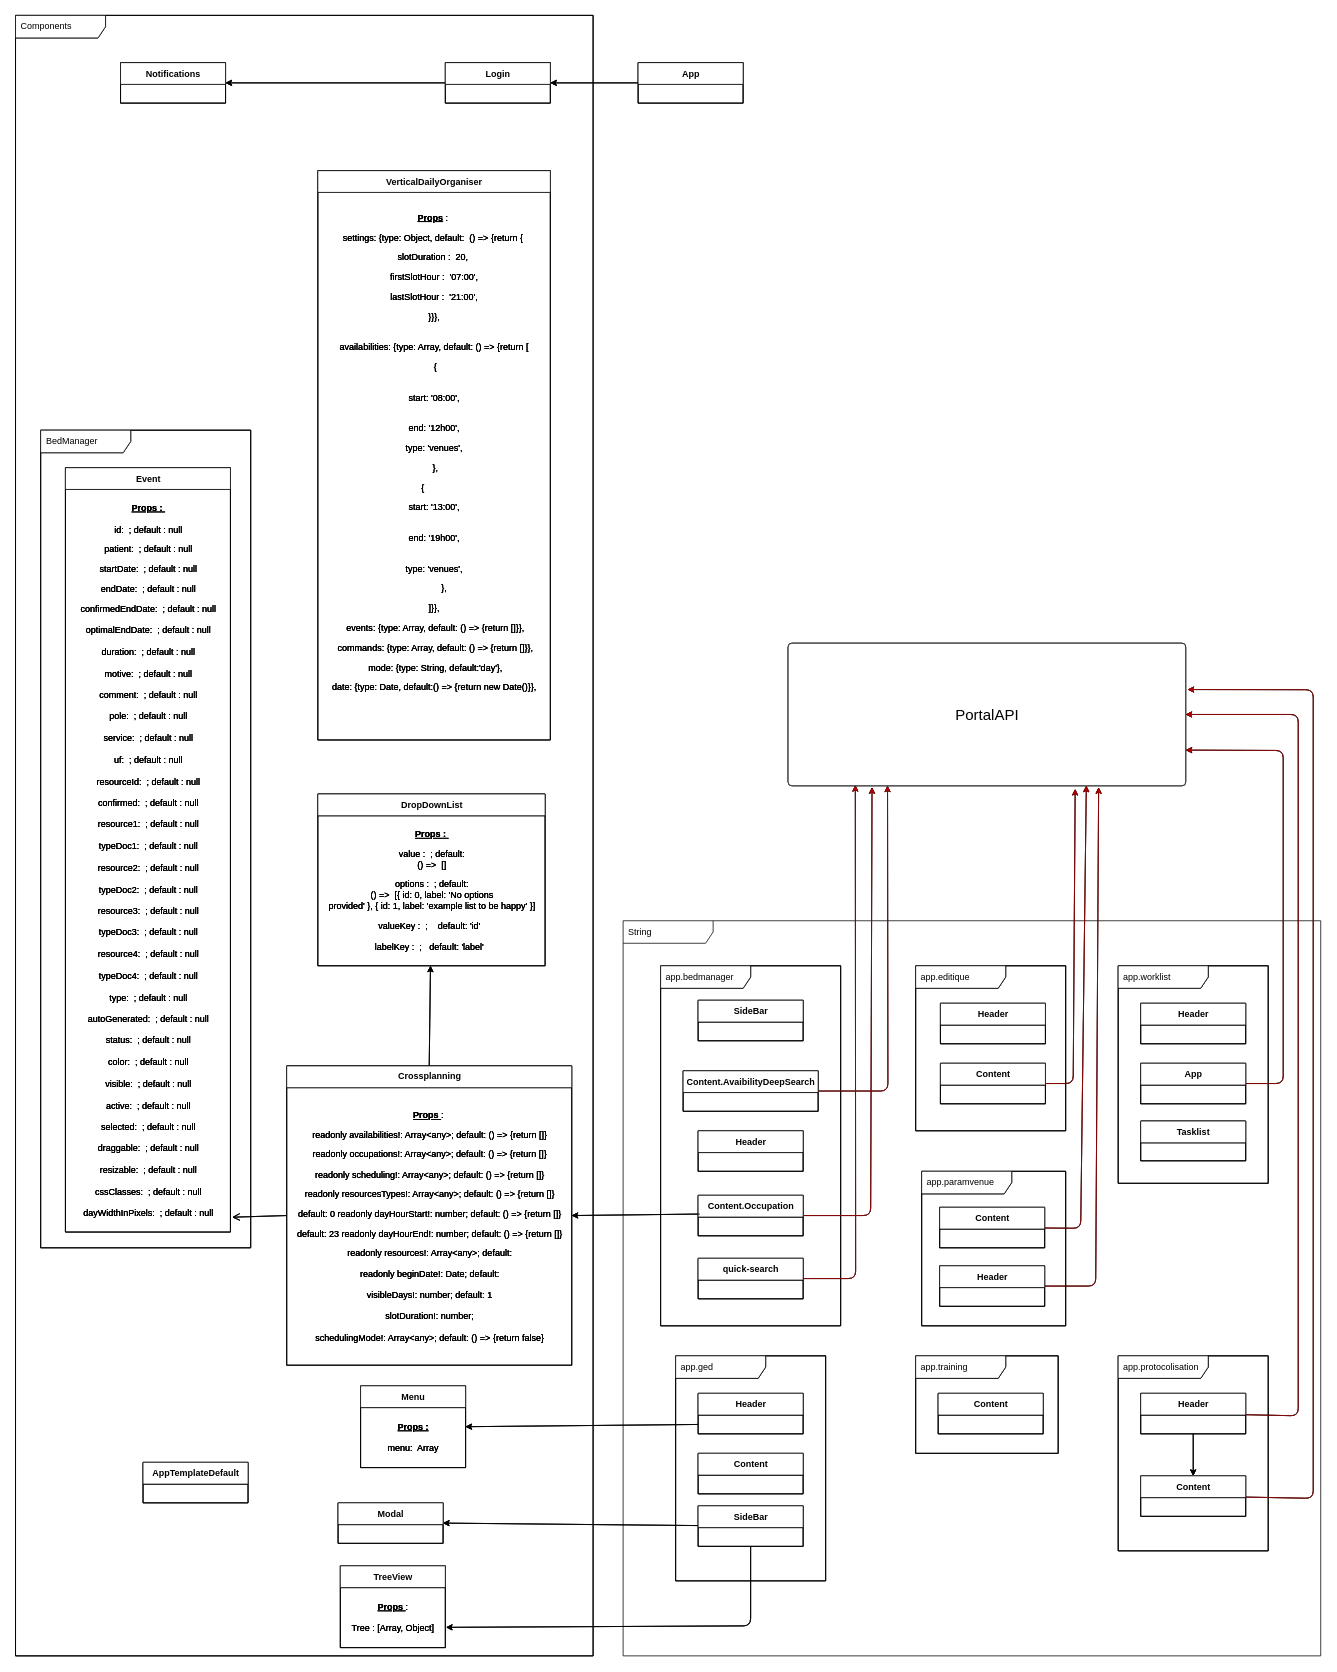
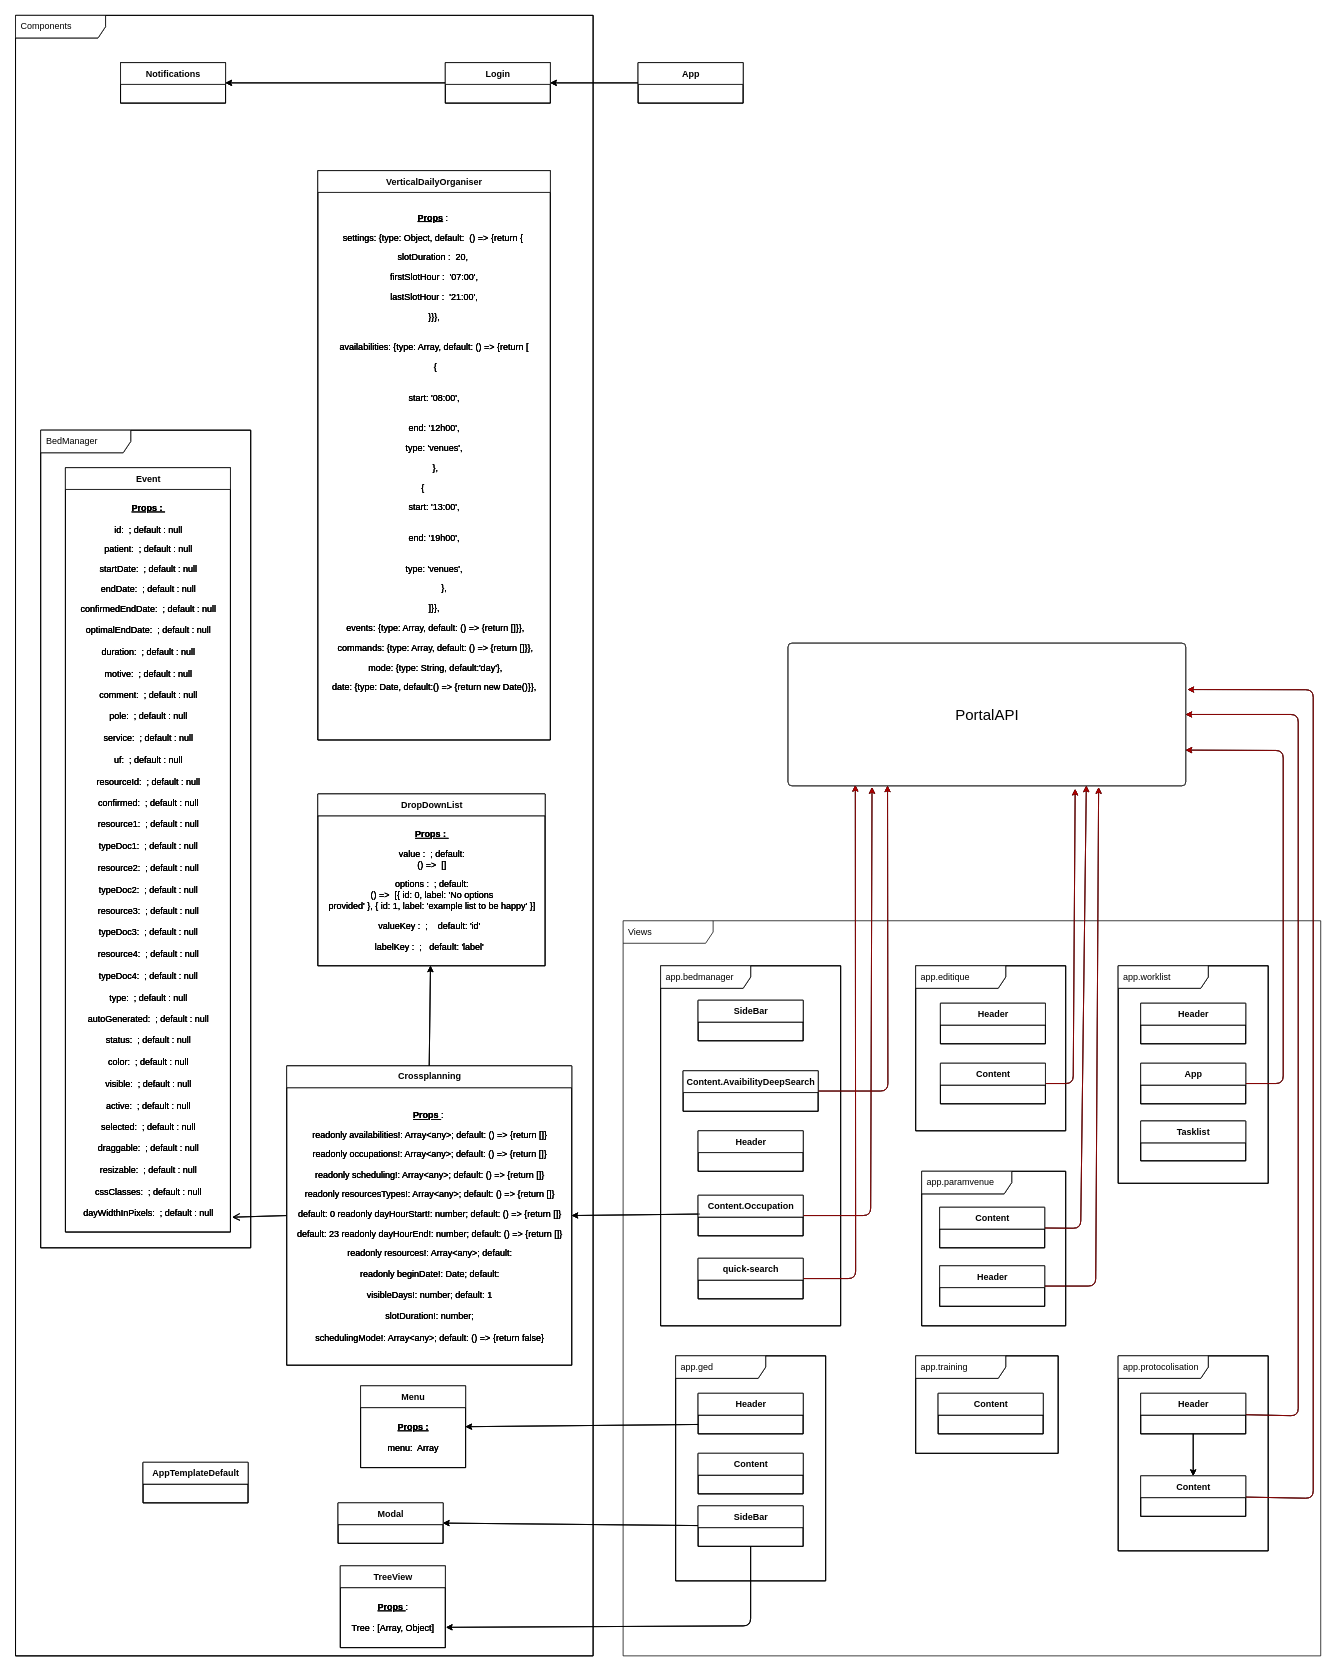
(642, 932) -> (640, 932)
